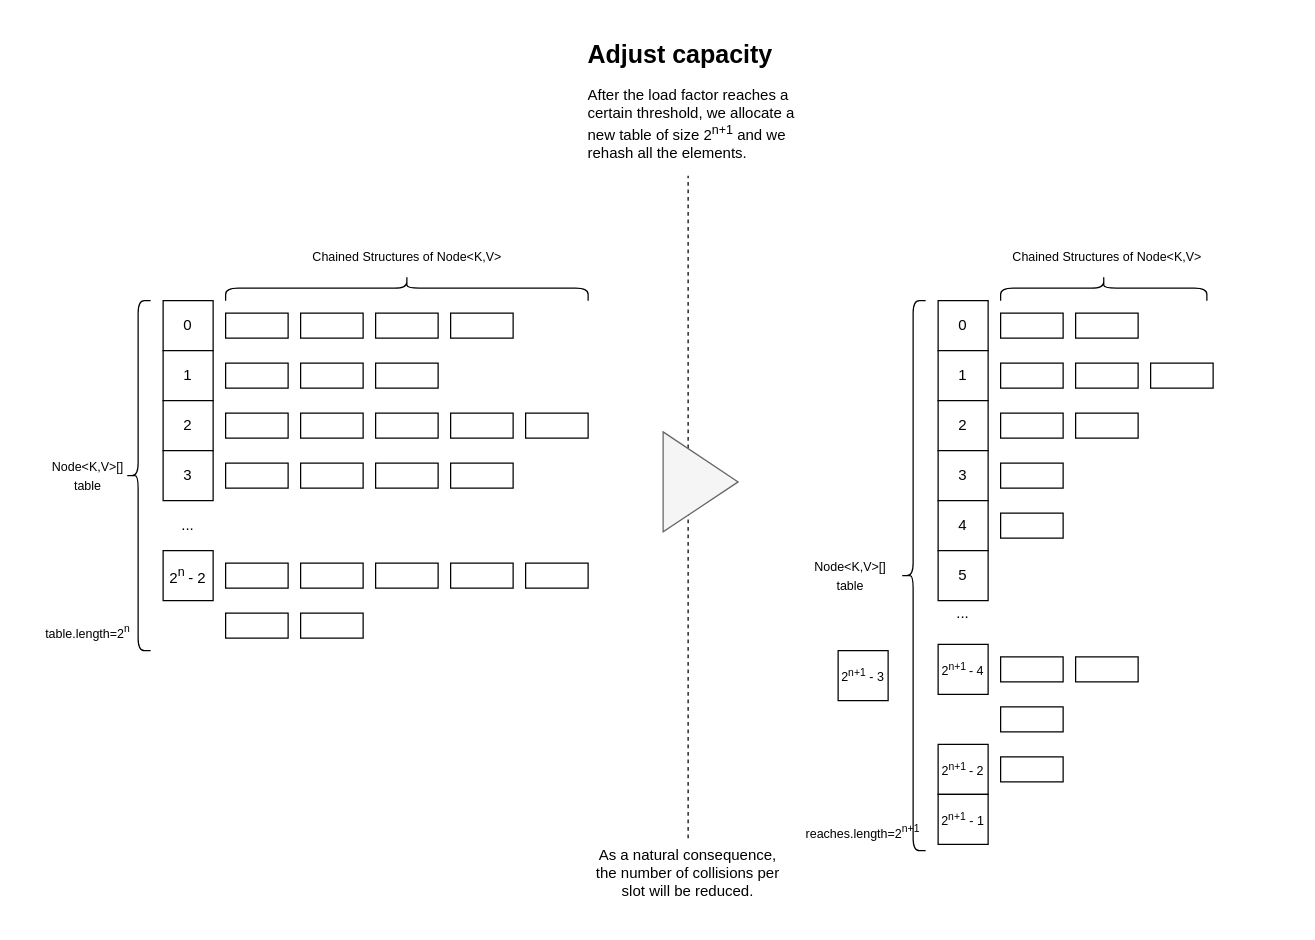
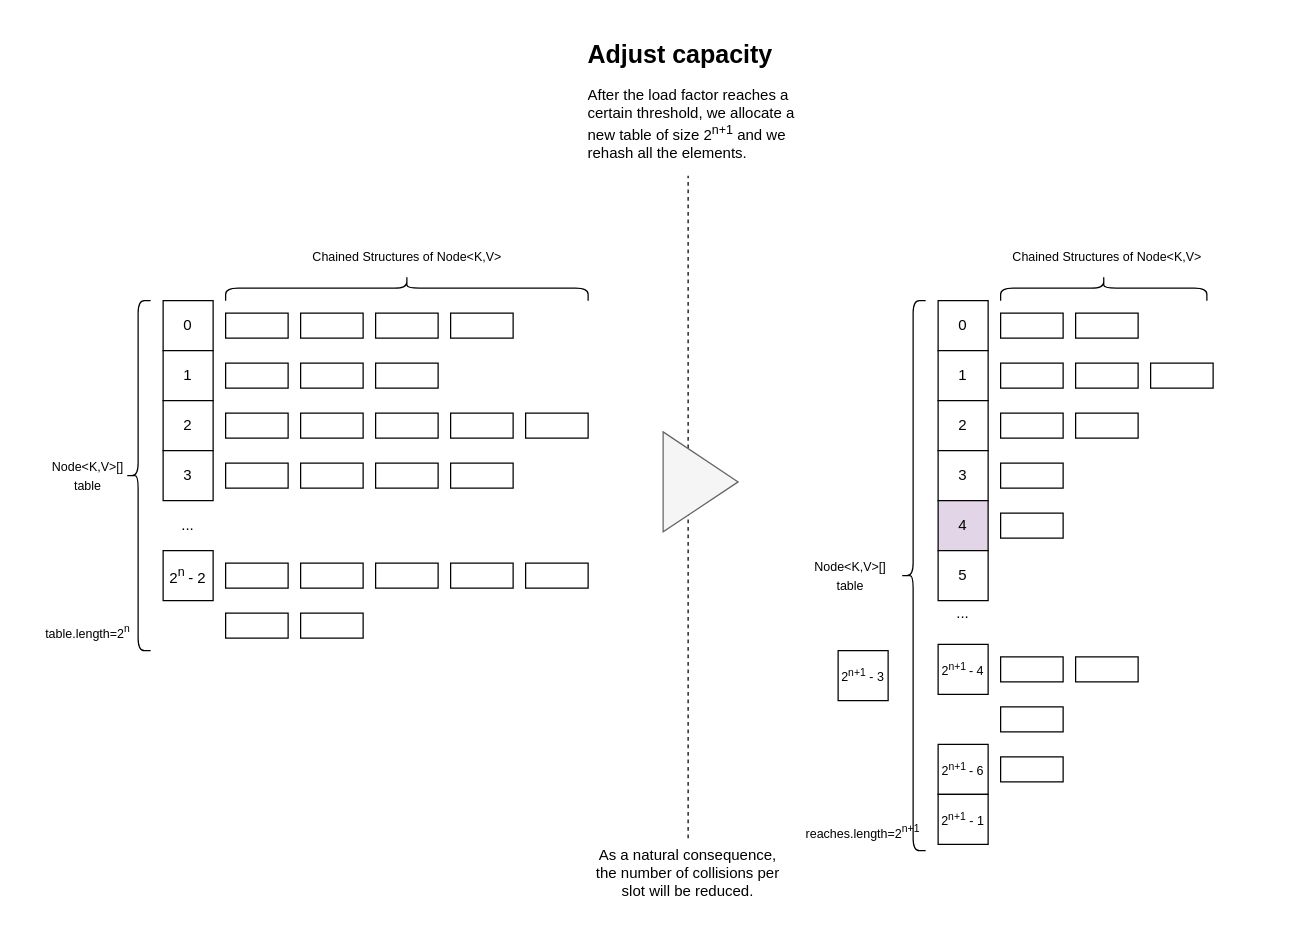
(963, 526) -> (963, 526)
(963, 769) -> (963, 769)
